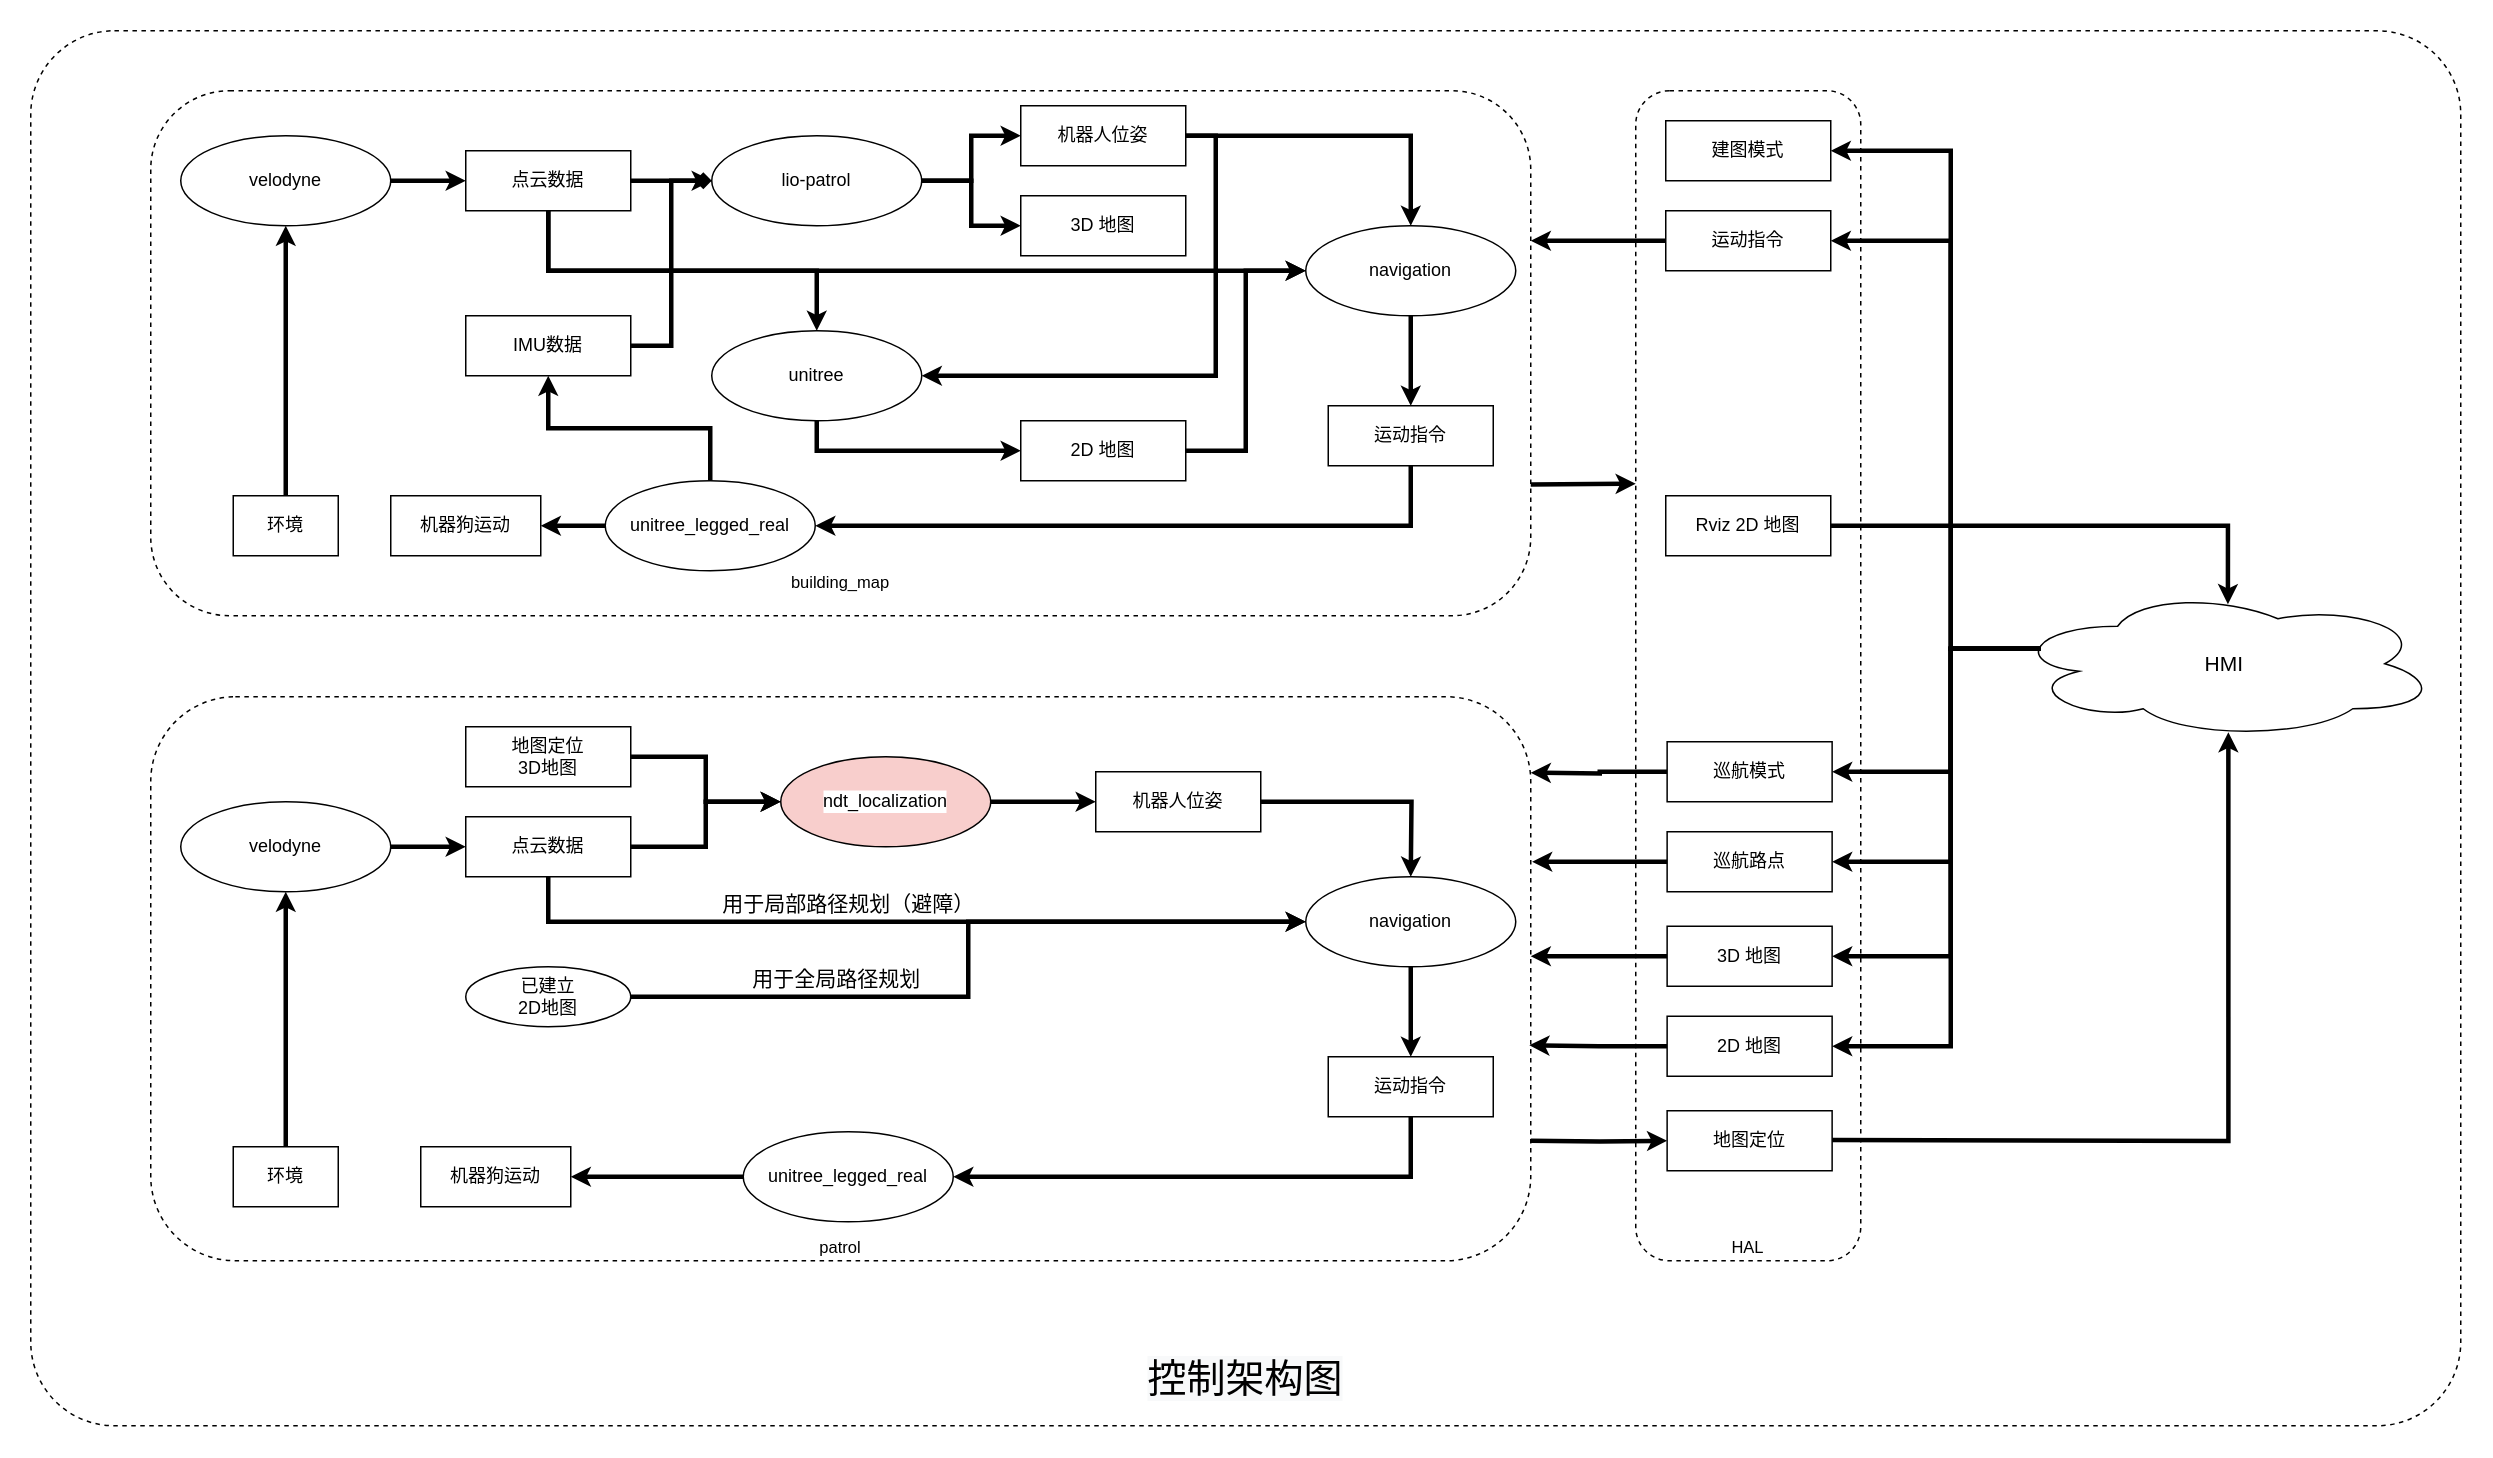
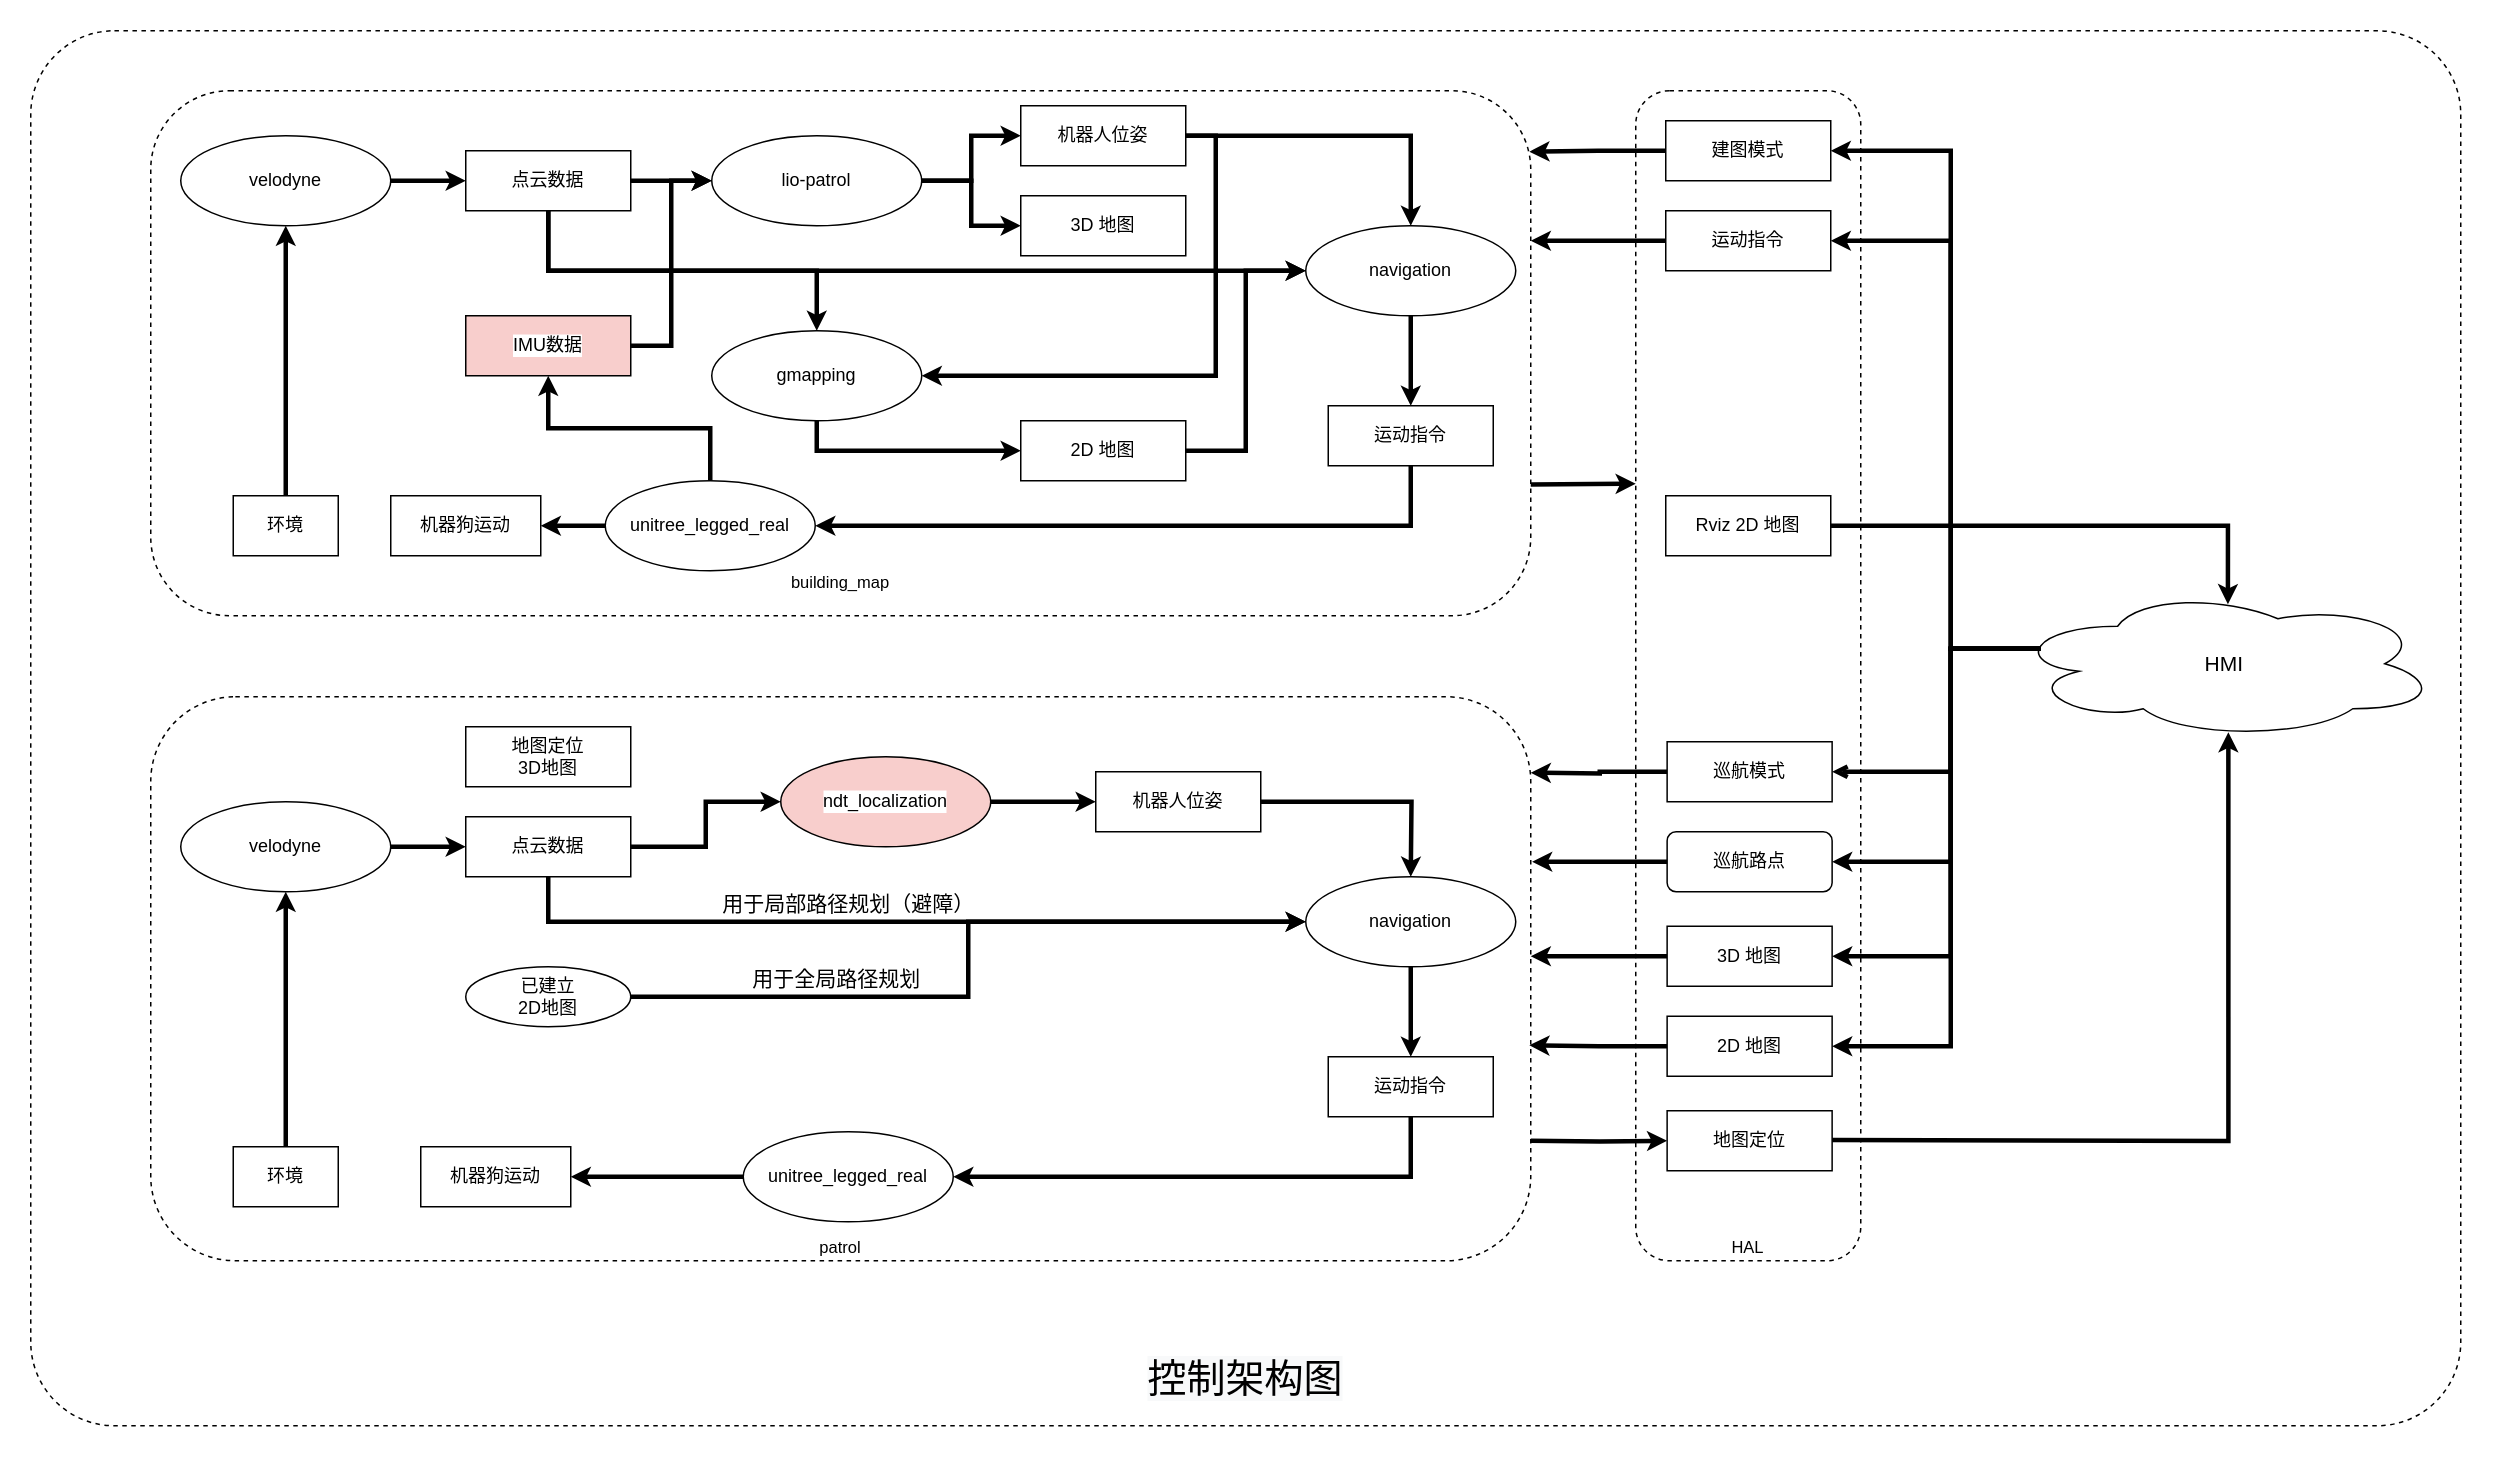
none -> (1604, 151)
(548, 346) -> (548, 346)
(631, 346) -> (631, 346)
(817, 376) -> (817, 376)
(689, 757) -> none
(1848, 772) -> (1848, 772)
(1750, 862) -> (1750, 862)
